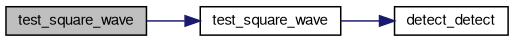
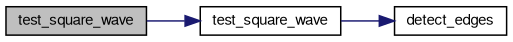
(451, 21) -> (451, 21)
